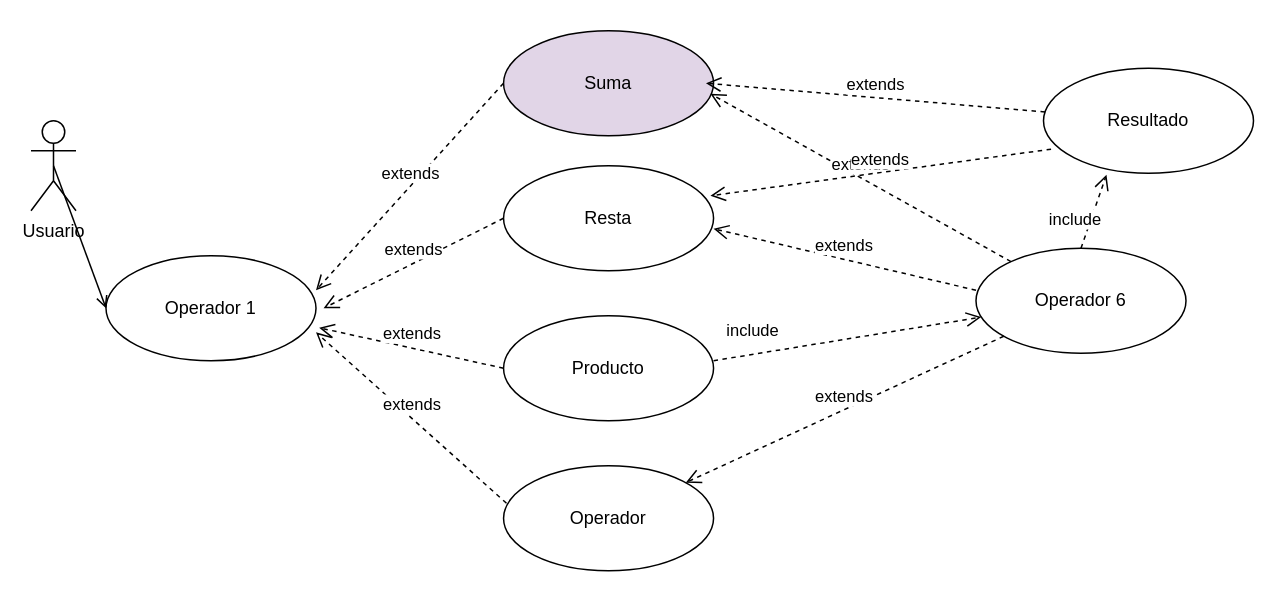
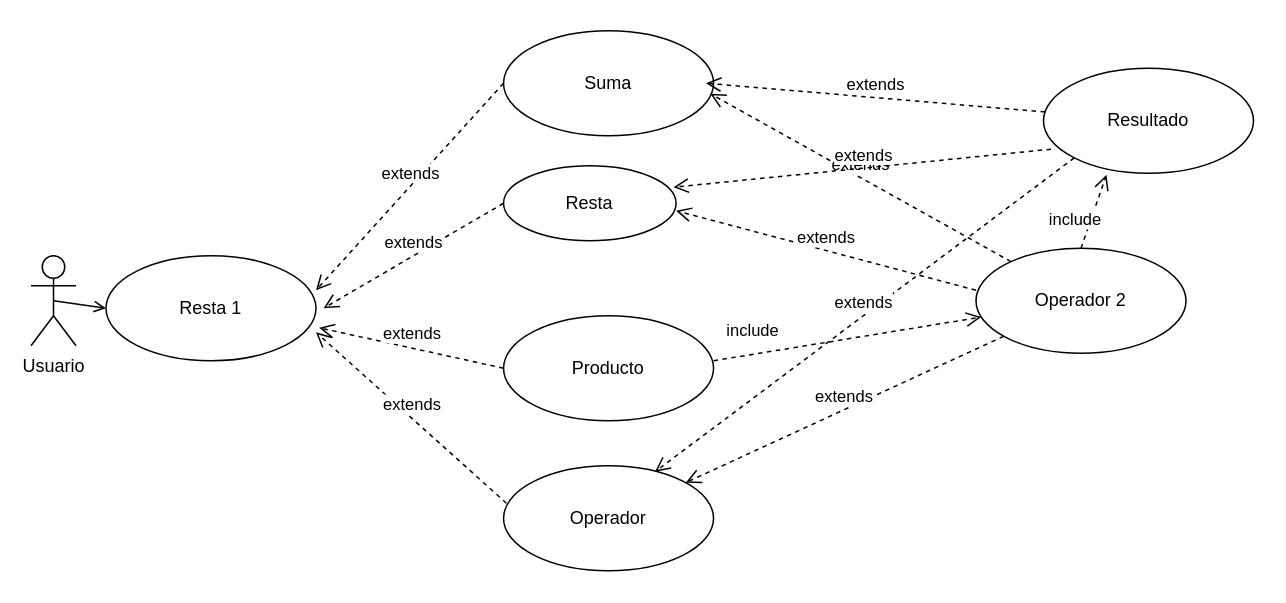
(608, 83) -> (608, 83)
(53, 166) -> (53, 301)
(608, 218) -> (590, 203)
none -> (973, 233)
(1081, 301) -> (1081, 301)
(211, 308) -> (211, 308)
